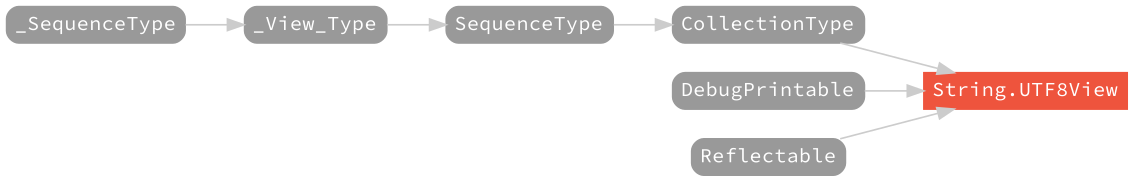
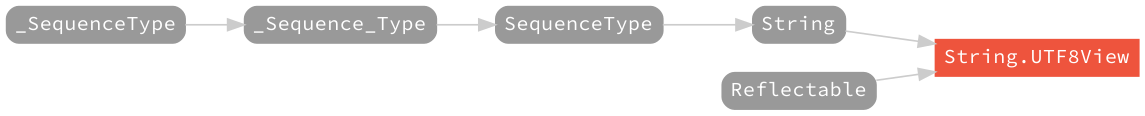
(316, 25) -> (340, 25)
(769, 25) -> (799, 25)
(769, 91) -> none
